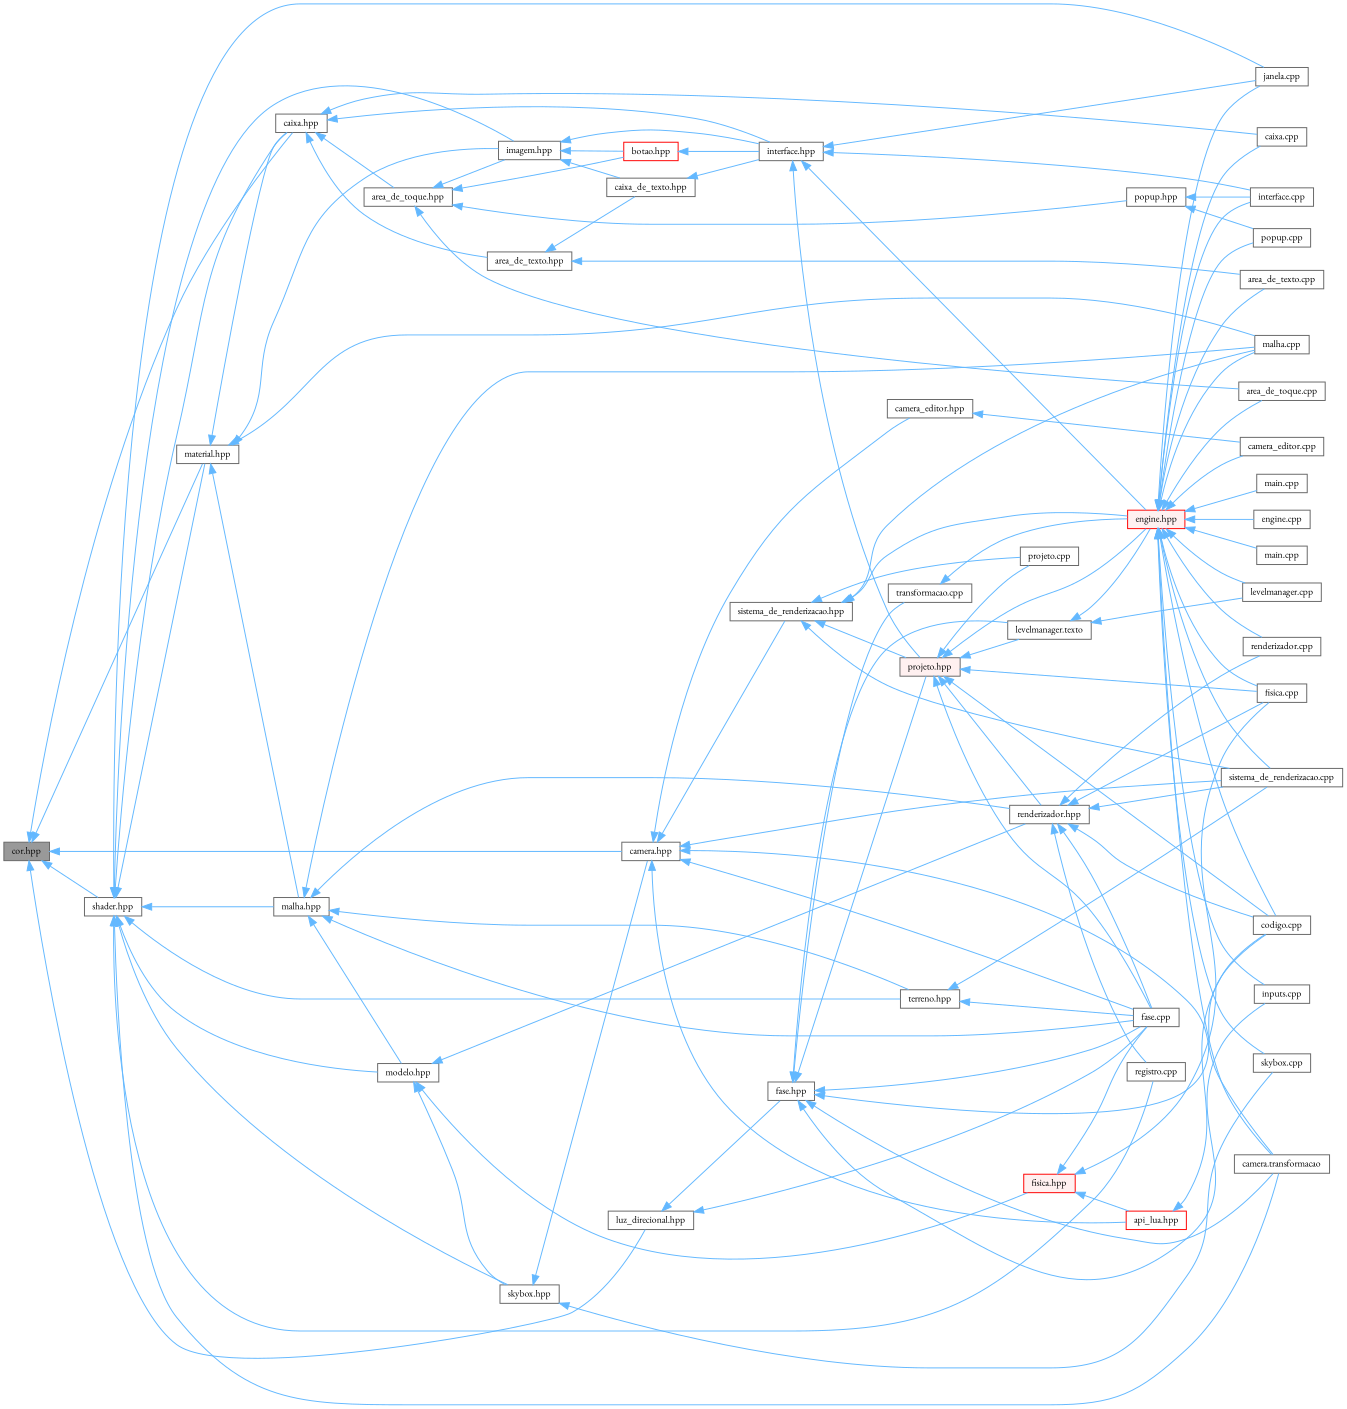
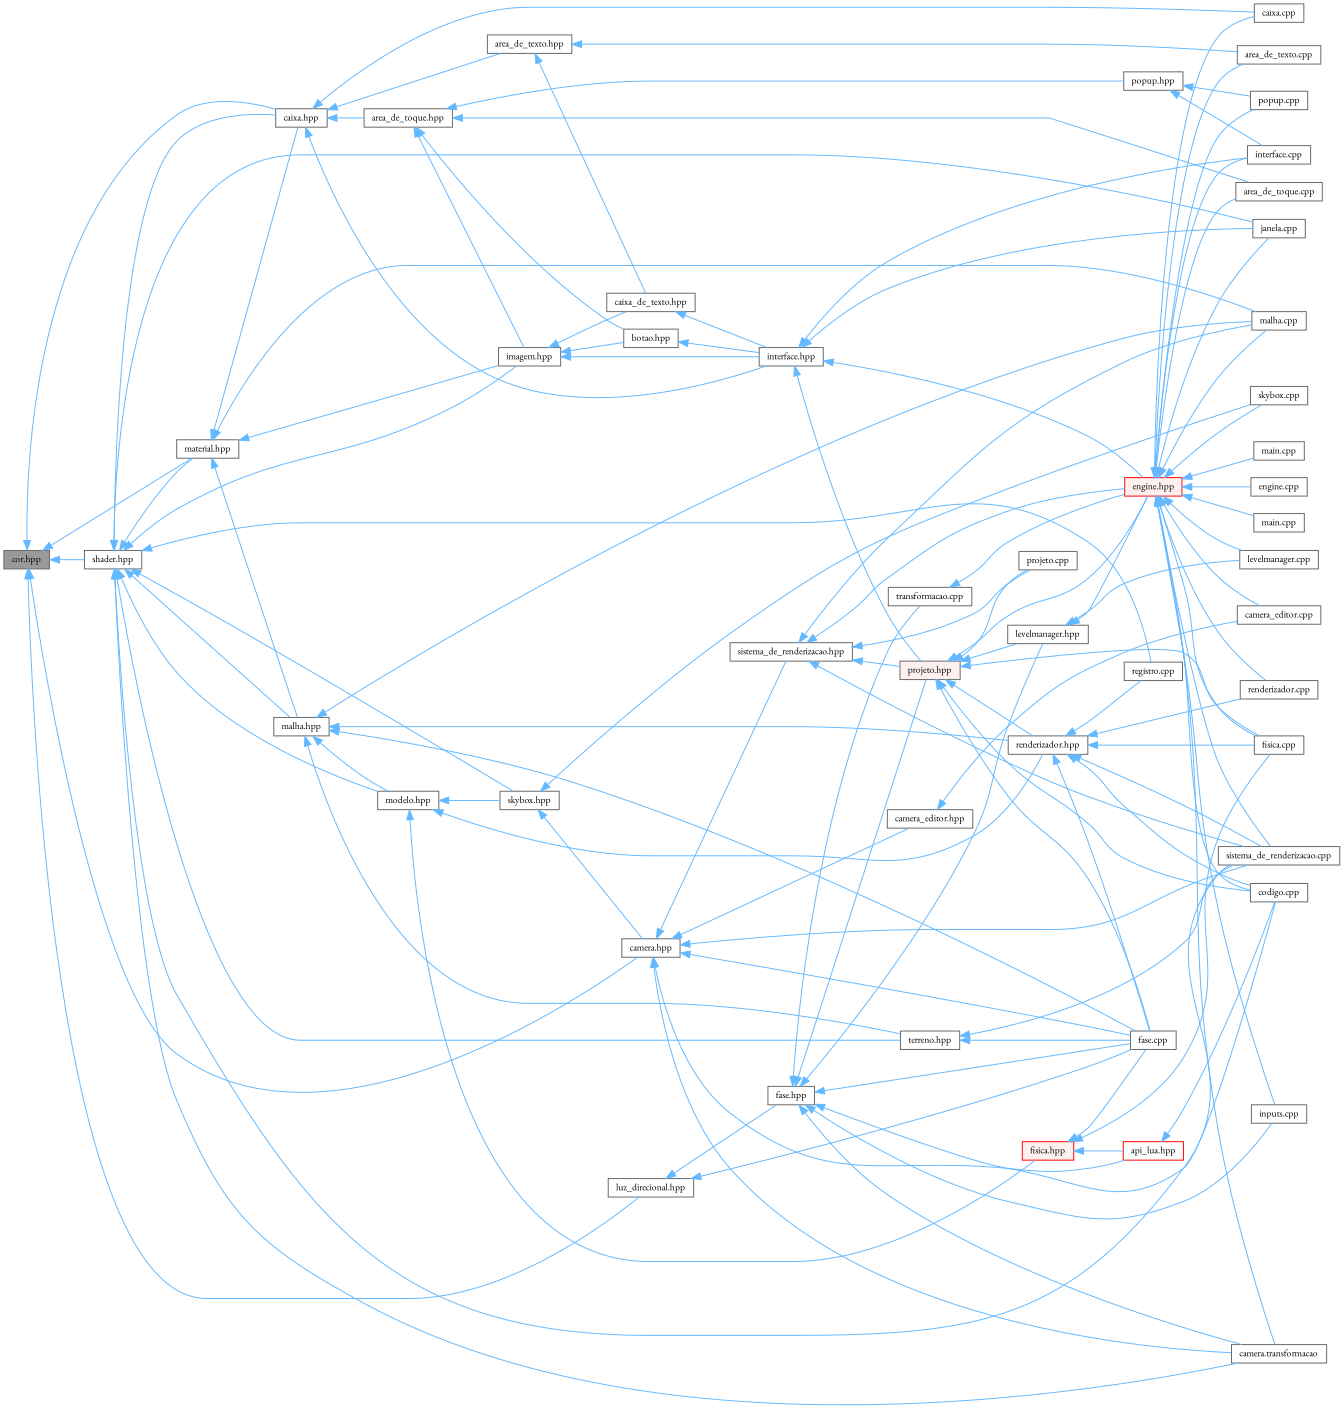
(651, 151) -> (651, 338)
(1049, 630) -> (1048, 634)
none -> (585, 1331)
